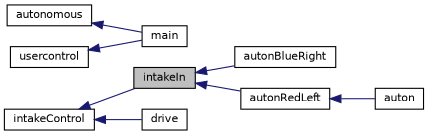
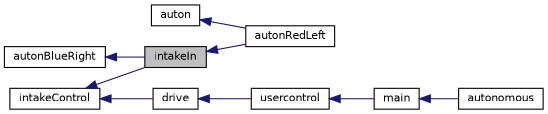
(122, 29) -> (444, 99)
(221, 68) -> (131, 57)
none -> (230, 99)
(358, 99) -> (228, 25)
